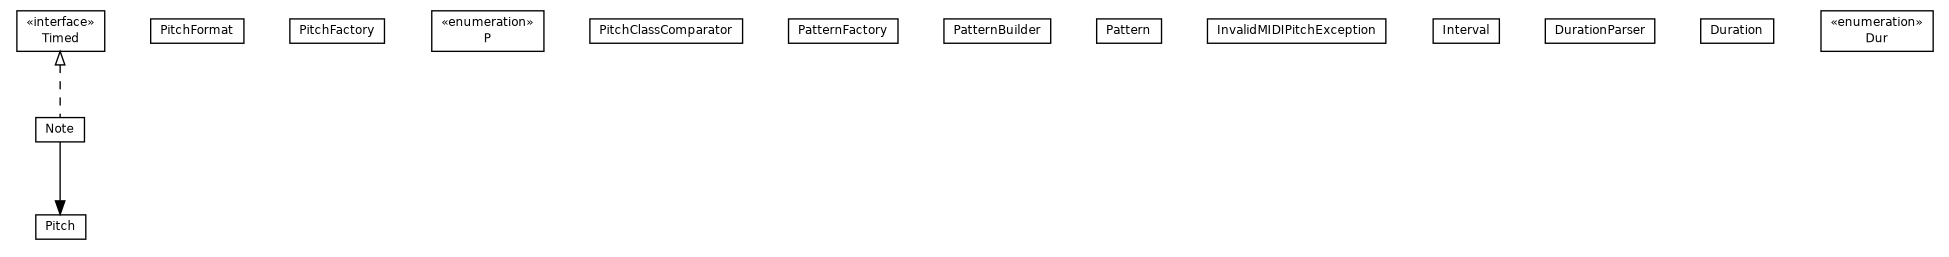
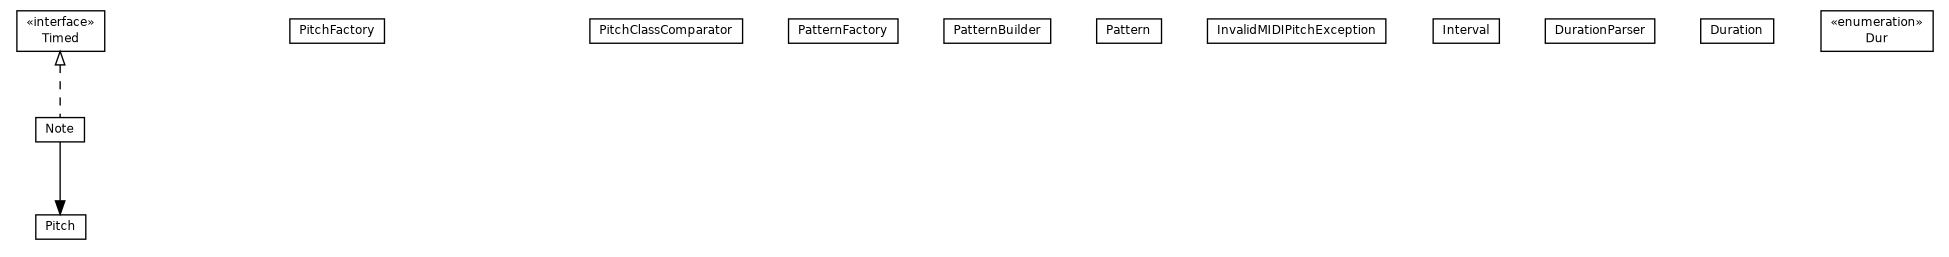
(197, 31) -> none
(487, 31) -> none
